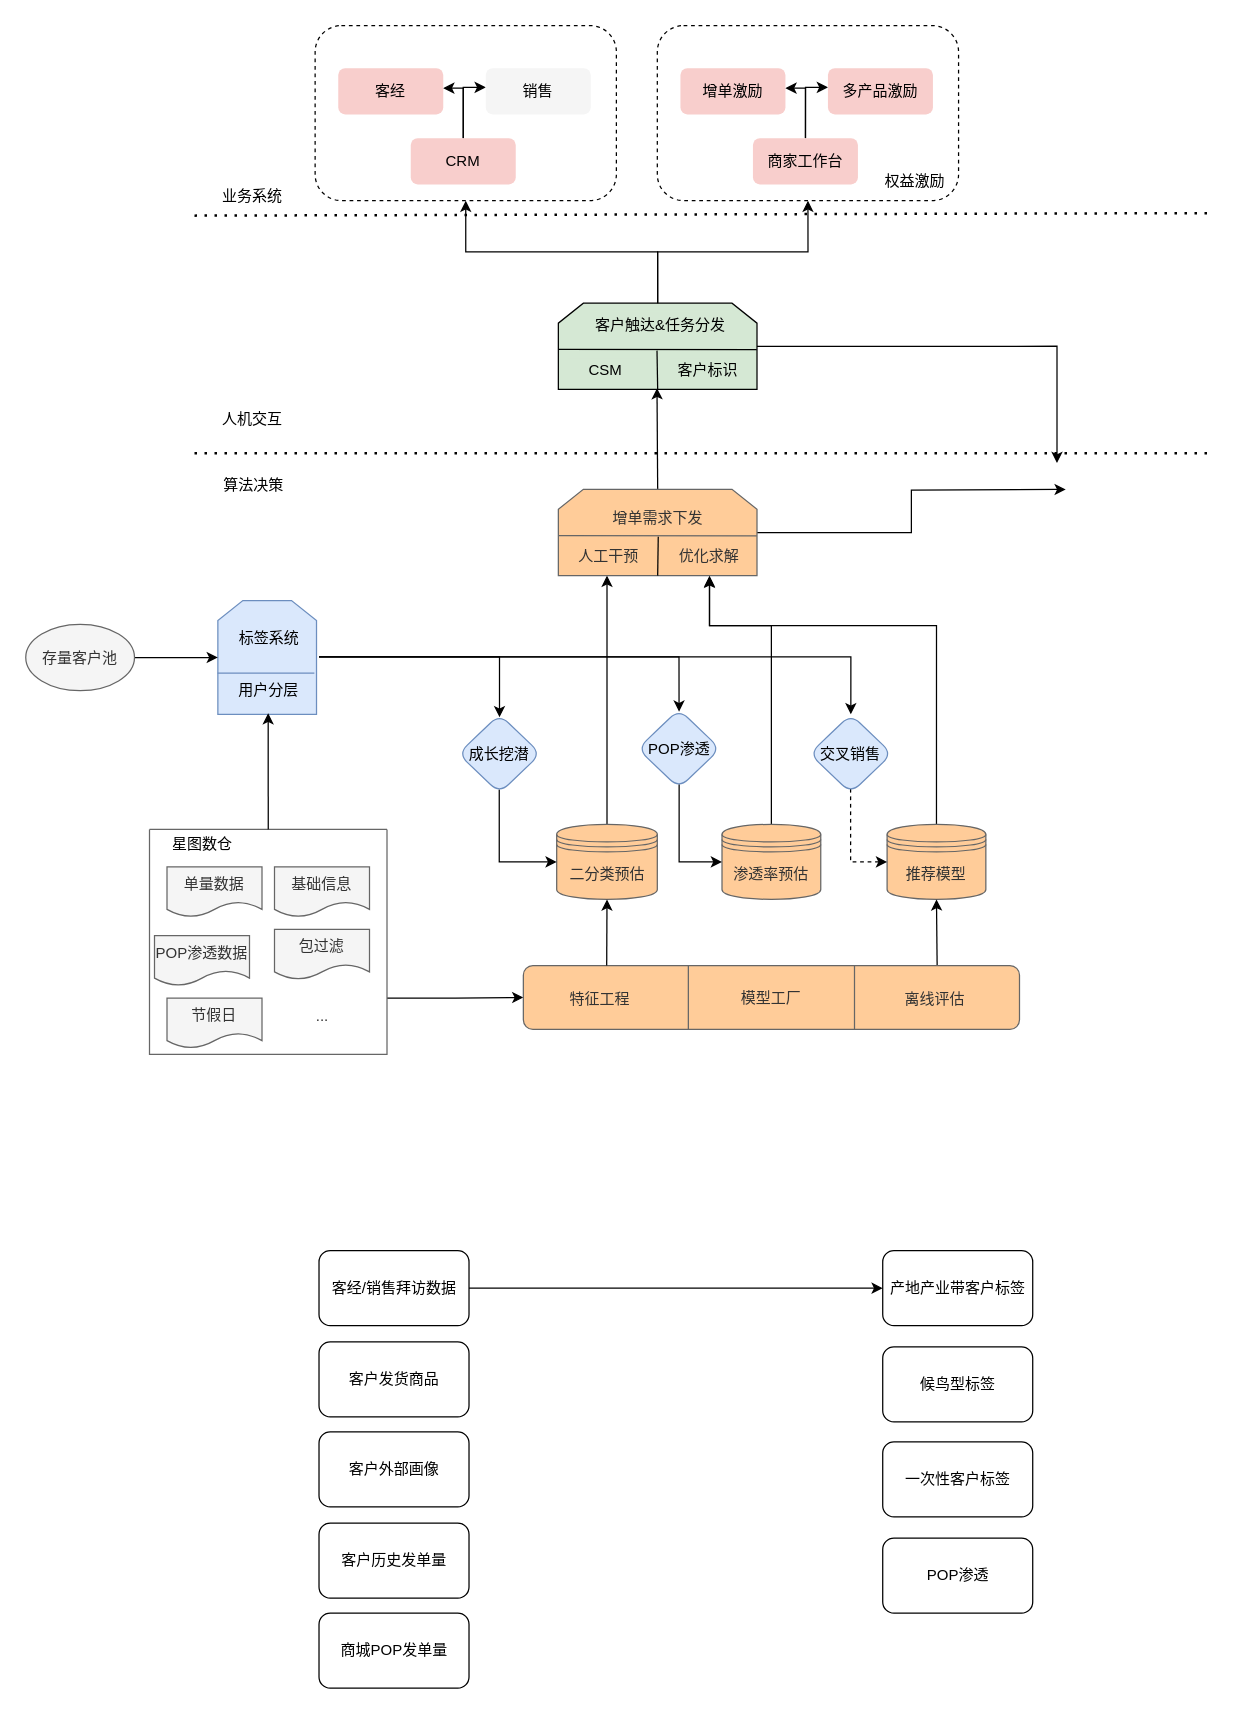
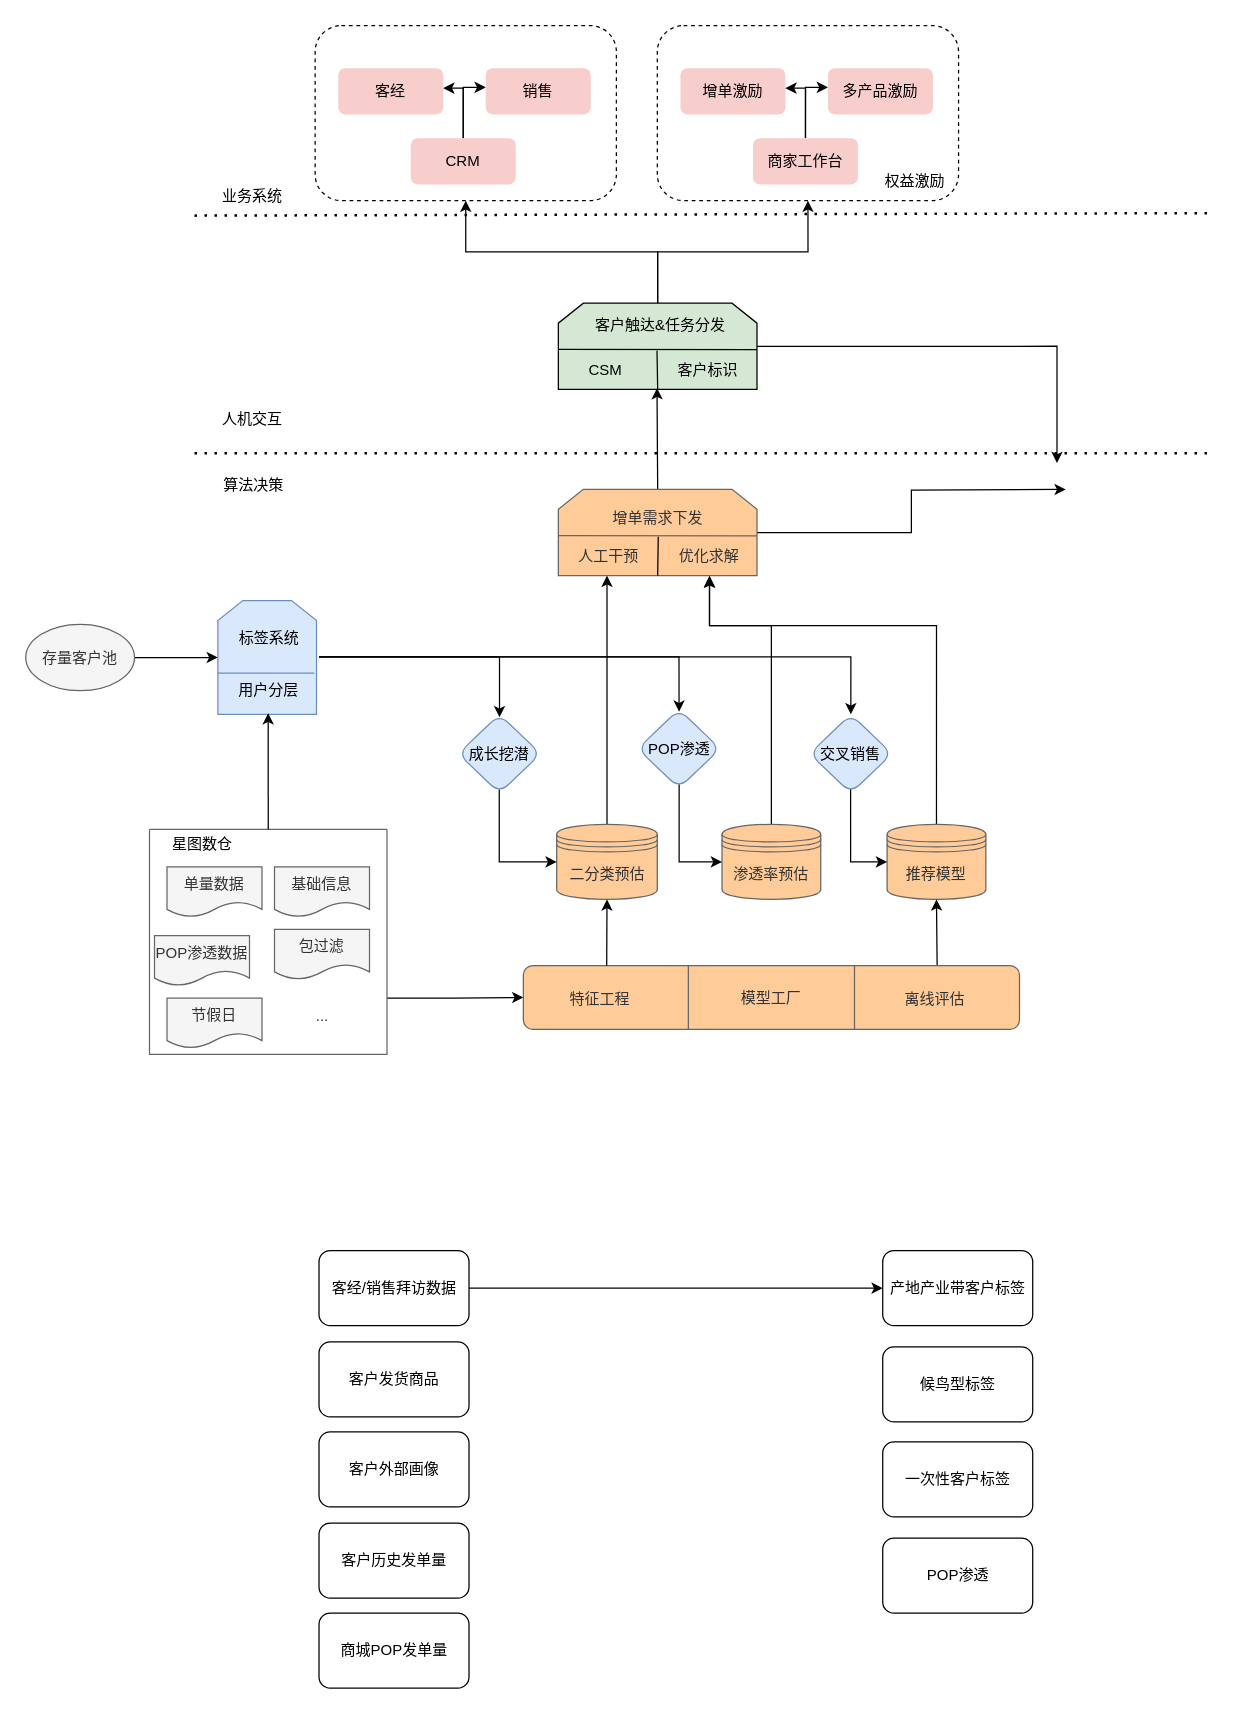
(538, 91) -> (538, 91)
(850, 839) -> (850, 839)
